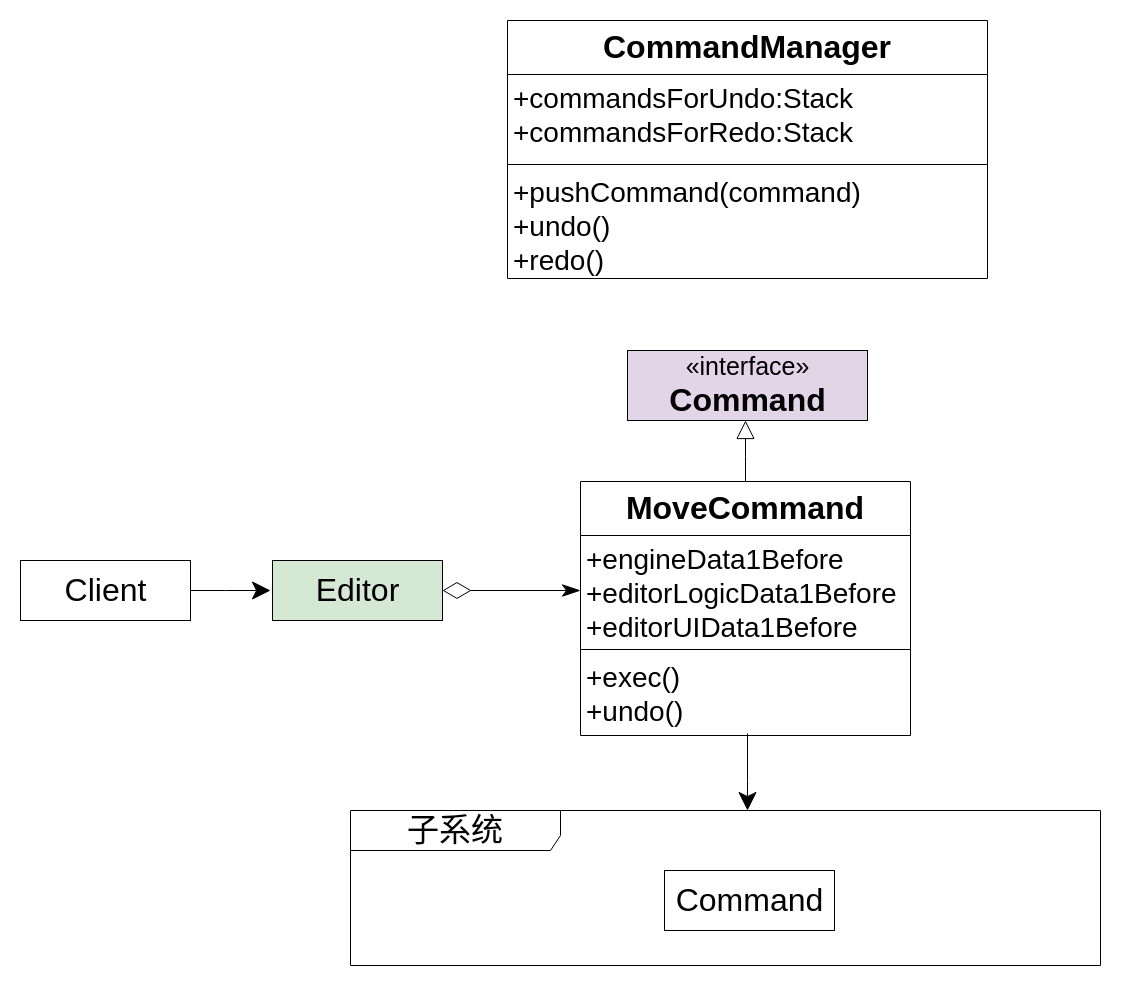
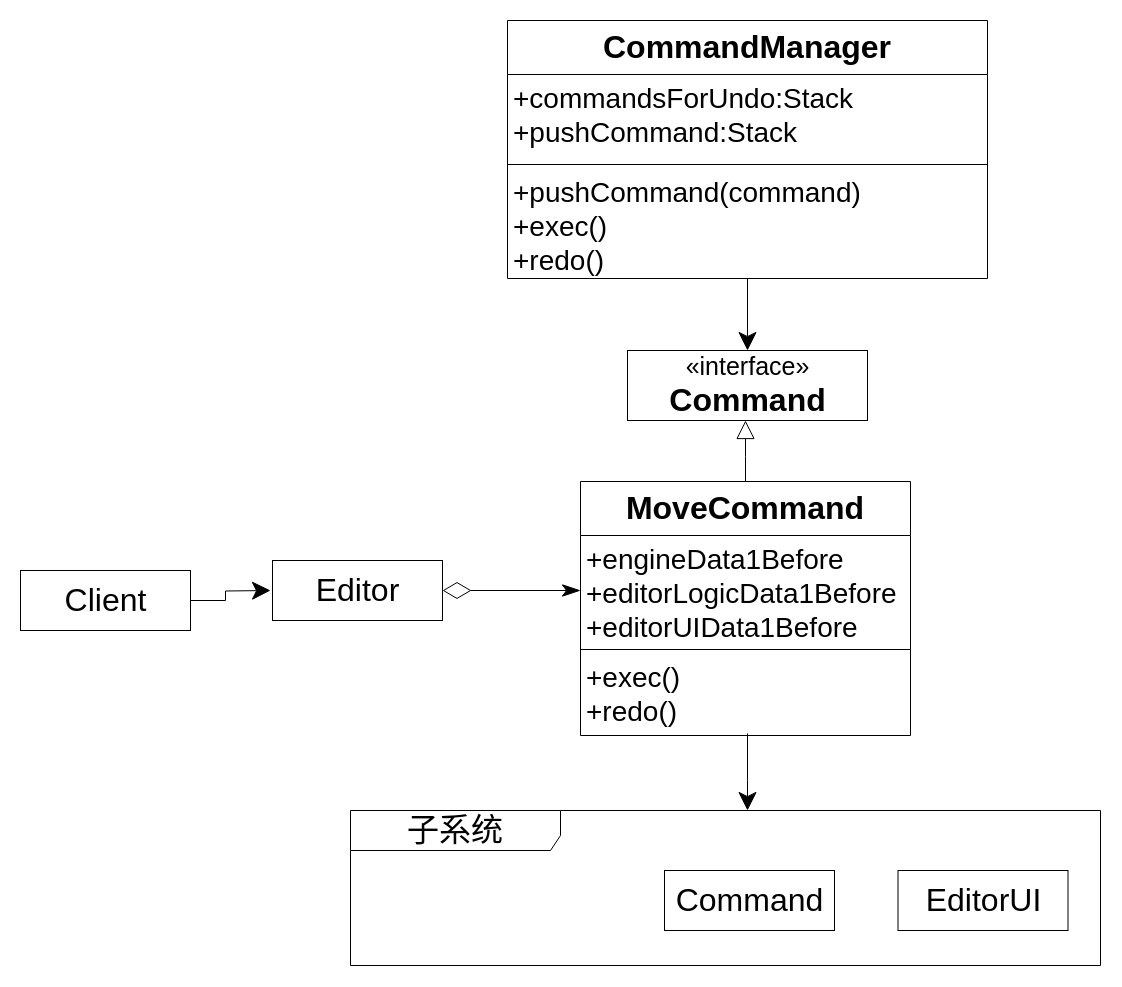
(682, 99) -> (682, 99)
(678, 193) -> (678, 193)
none -> (748, 308)
(748, 386) -> (748, 386)
(106, 591) -> (106, 601)
(358, 591) -> (358, 591)
(641, 678) -> (641, 678)
none -> (983, 901)
